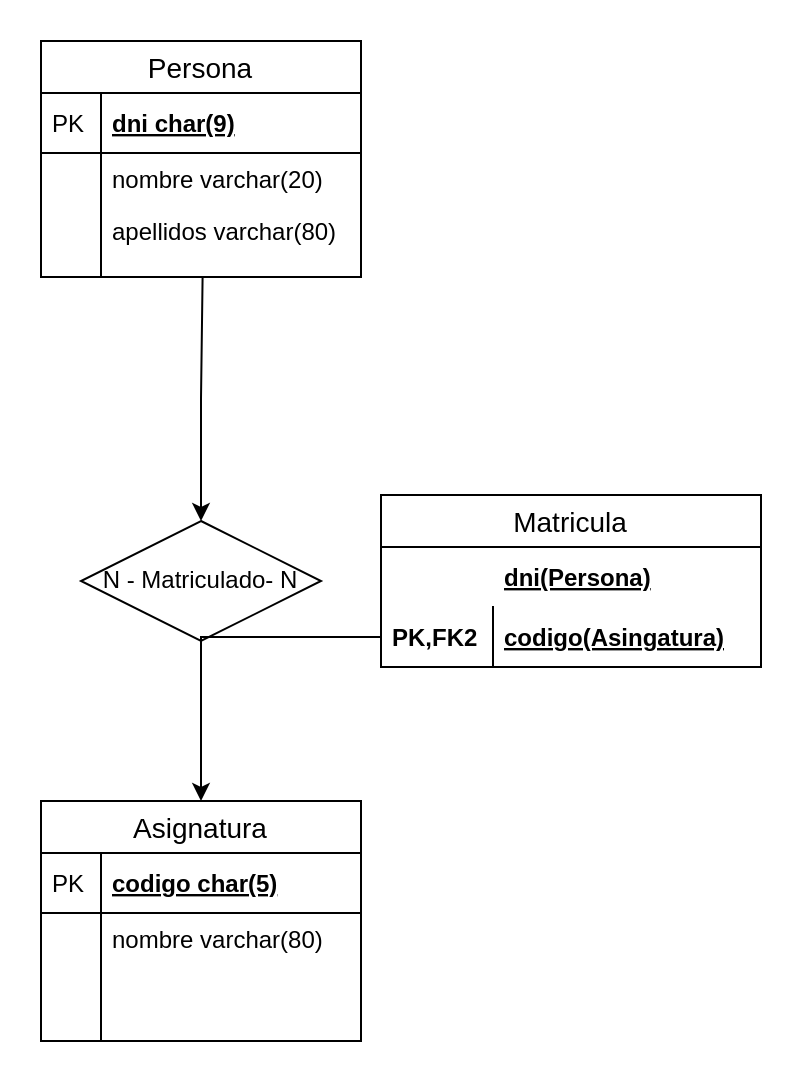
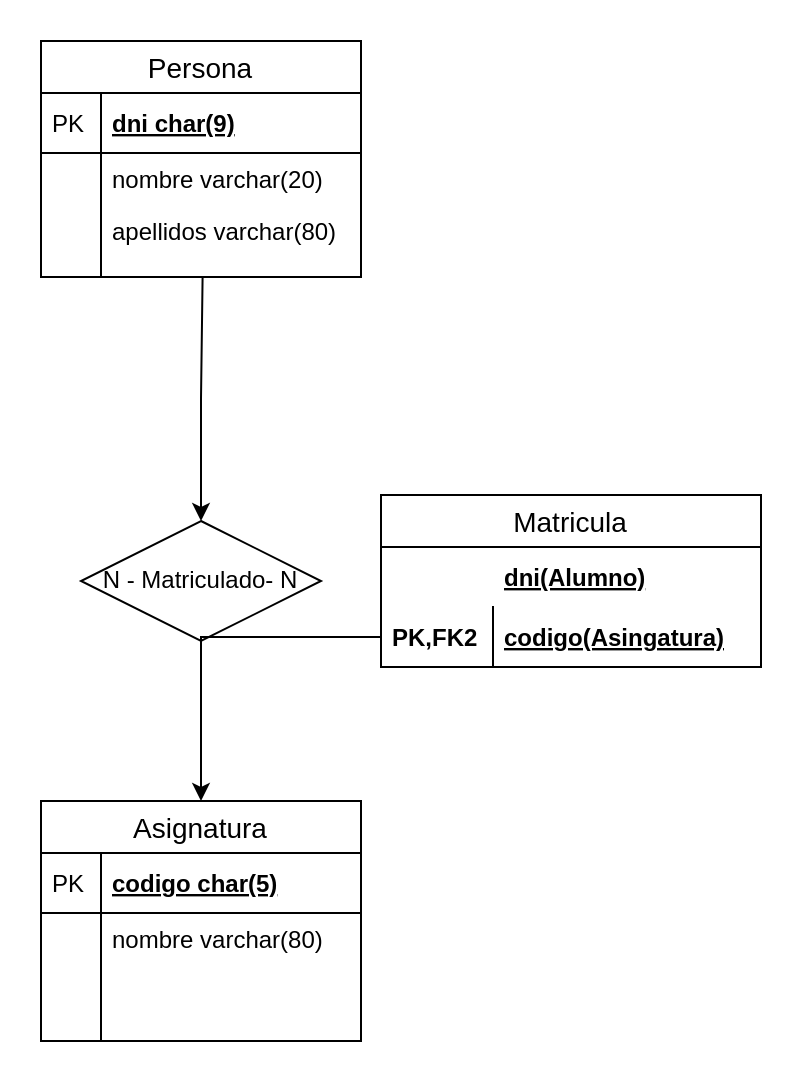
(582, 578) -> (572, 578)
